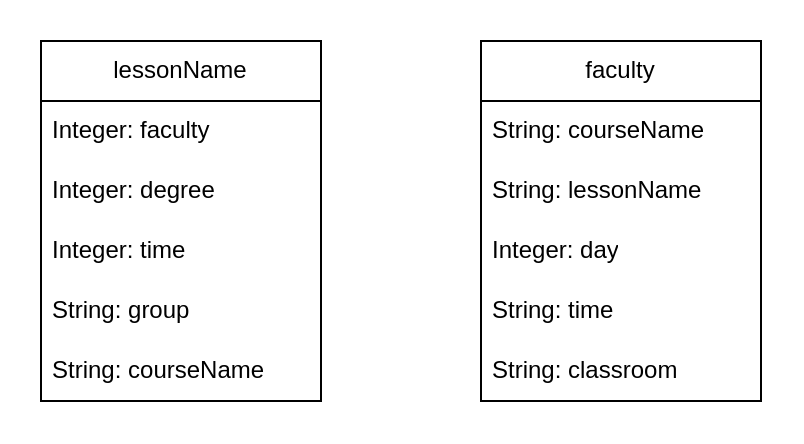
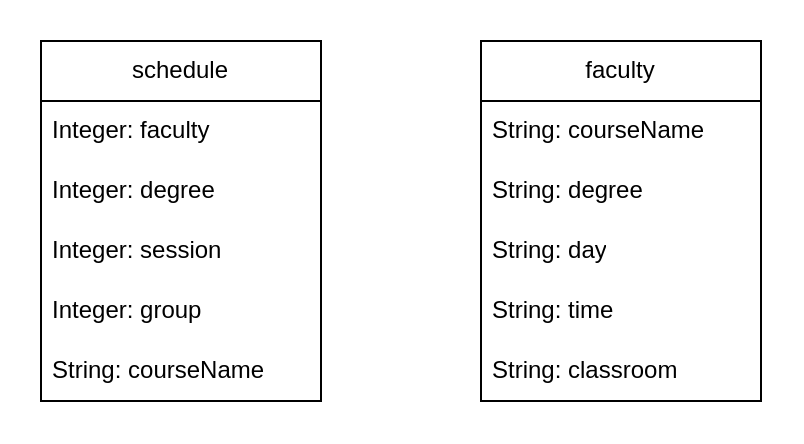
(181, 71) -> (181, 71)
(601, 191) -> (578, 191)
(131, 251) -> (151, 251)
(567, 251) -> (558, 251)
(131, 311) -> (141, 311)
